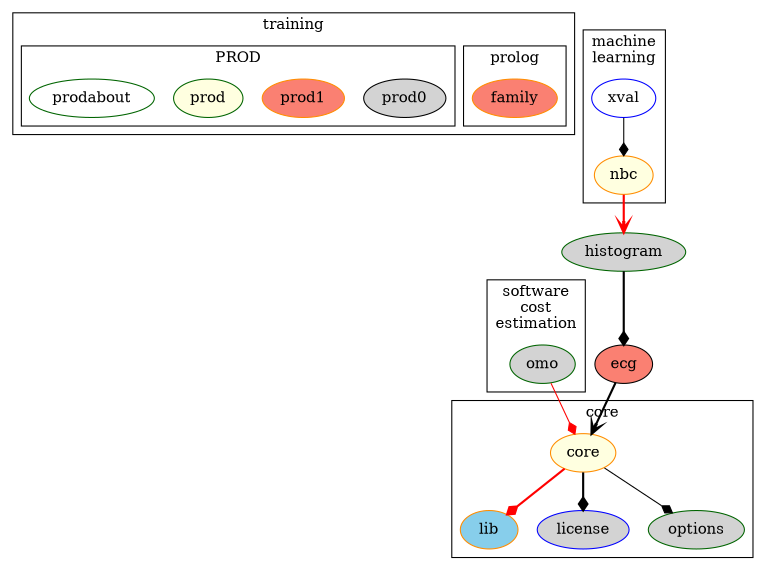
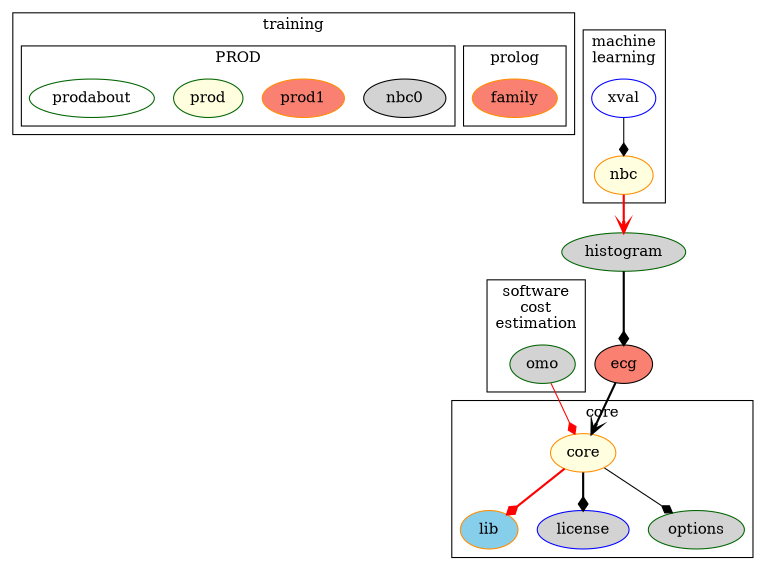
(405, 98) -> (405, 98)
